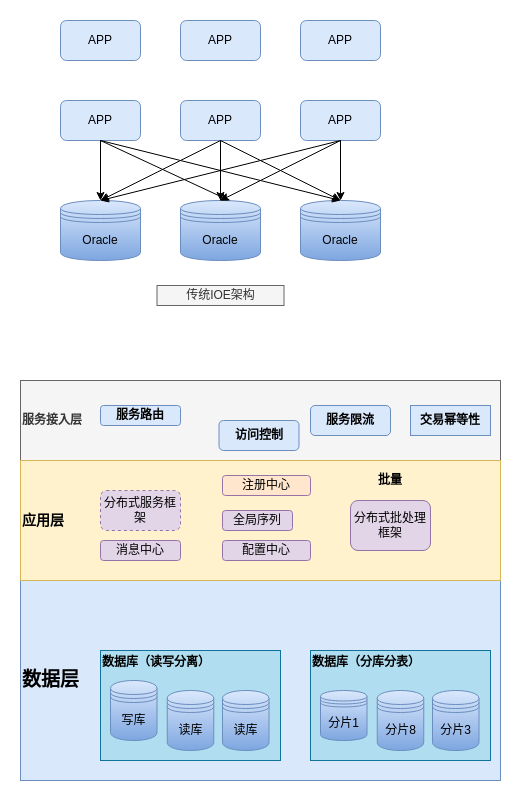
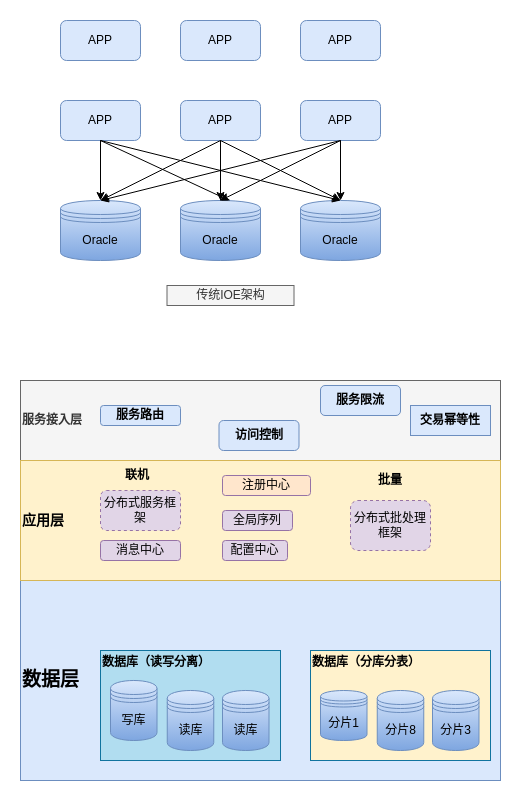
(221, 296) -> (231, 296)
(351, 421) -> (361, 401)
none -> (137, 476)
(391, 526) -> (391, 526)
(267, 551) -> (255, 551)
(367, 706) -> (367, 706)
